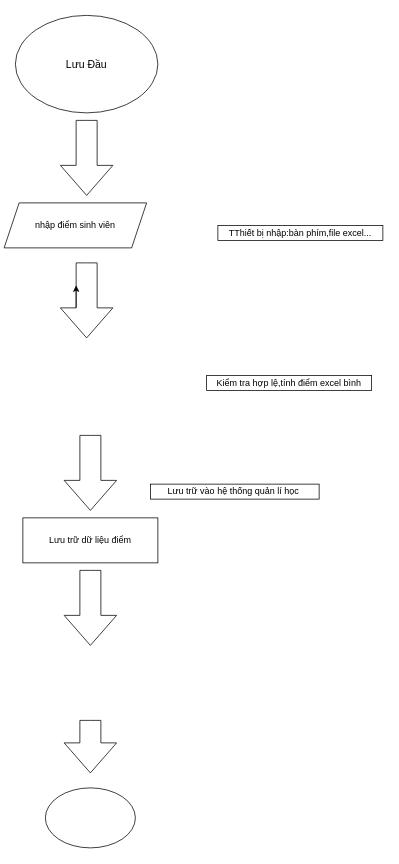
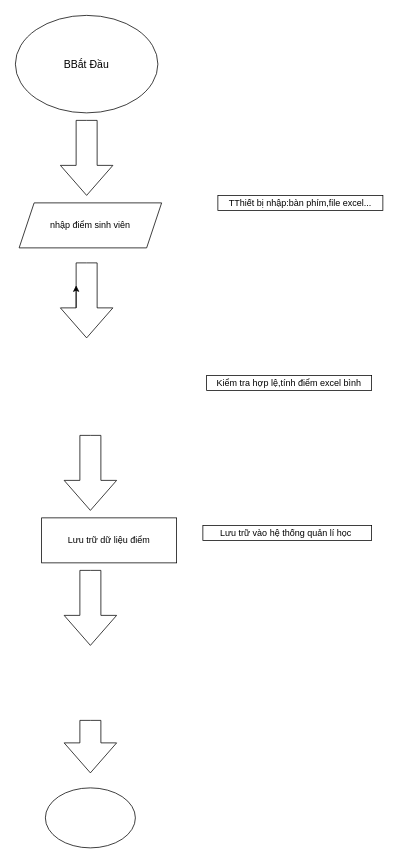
(87, 64) -> (87, 64)
(75, 225) -> (90, 225)
(300, 233) -> (300, 203)
(235, 492) -> (287, 533)
(90, 540) -> (109, 540)
